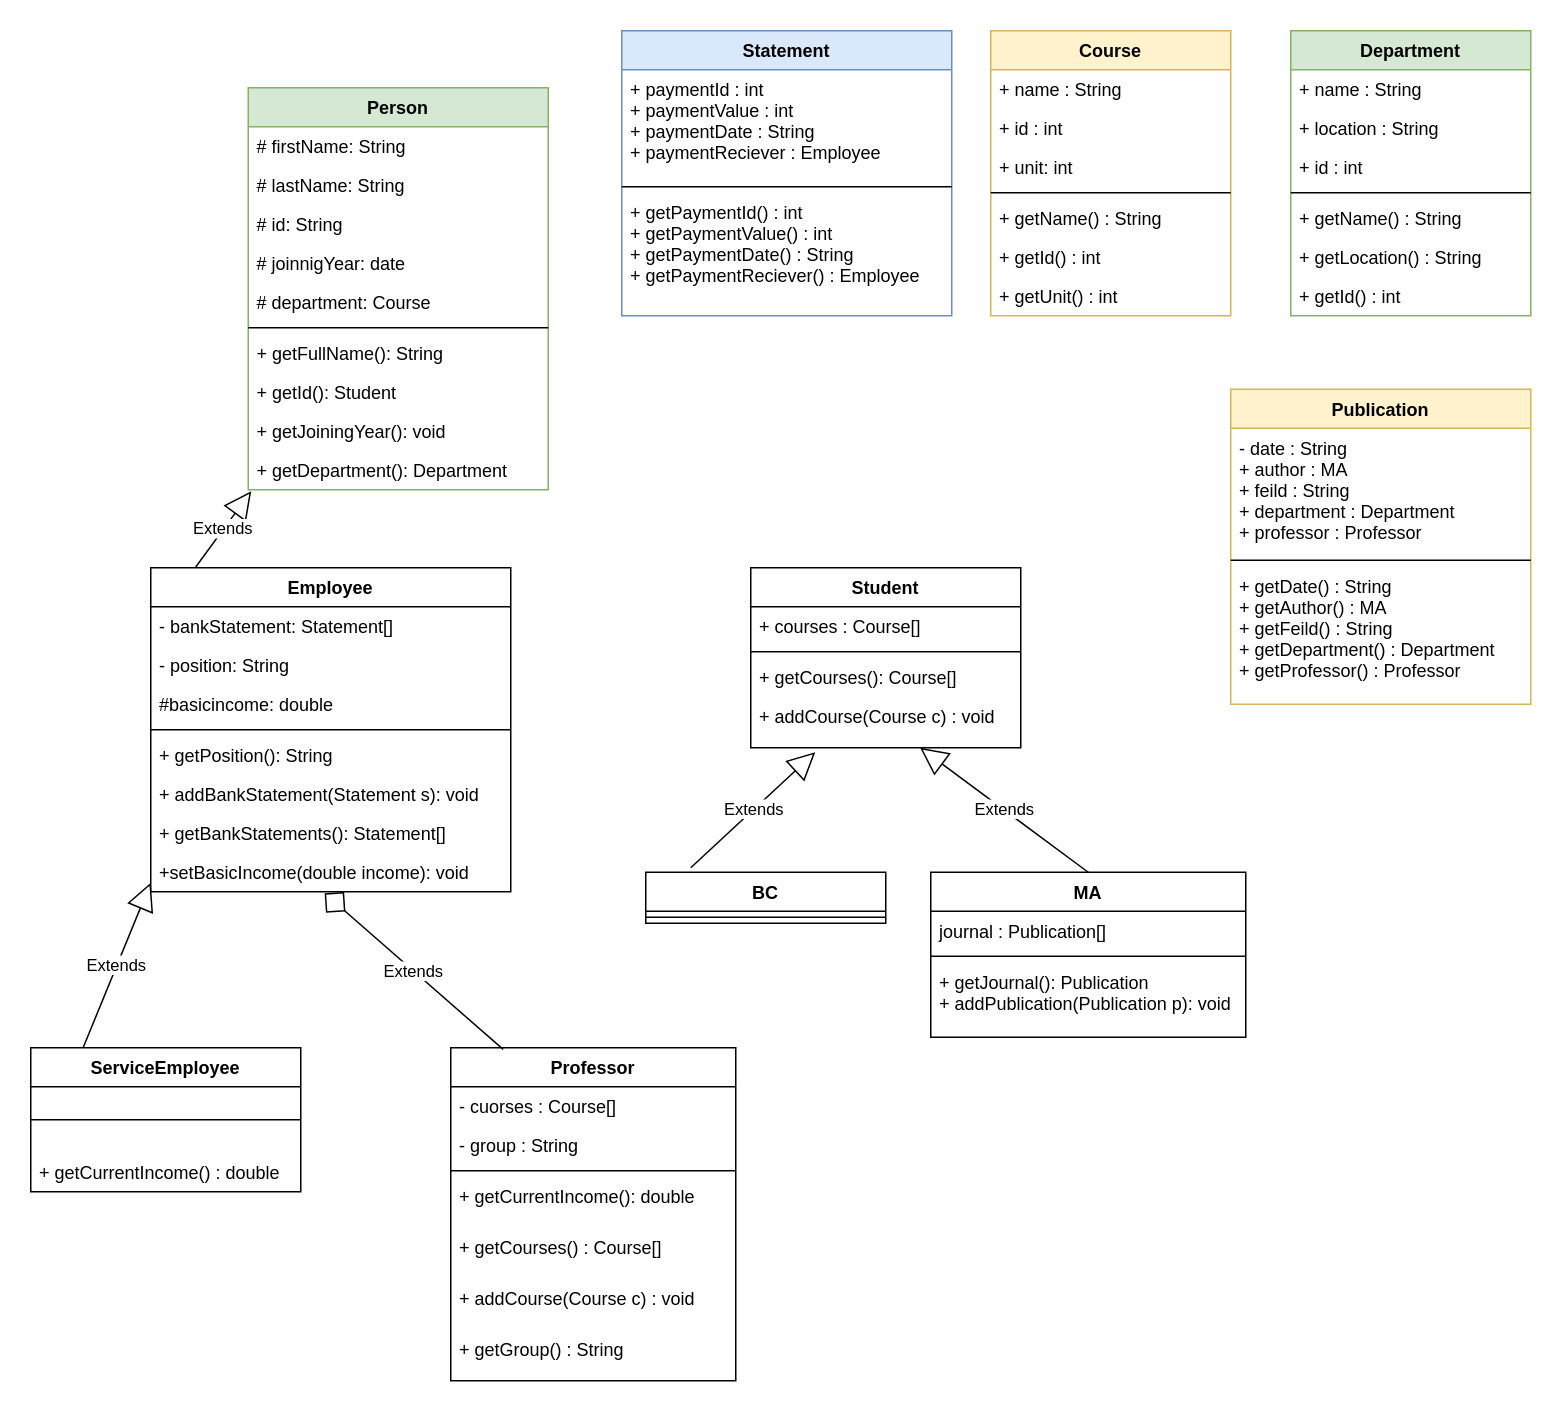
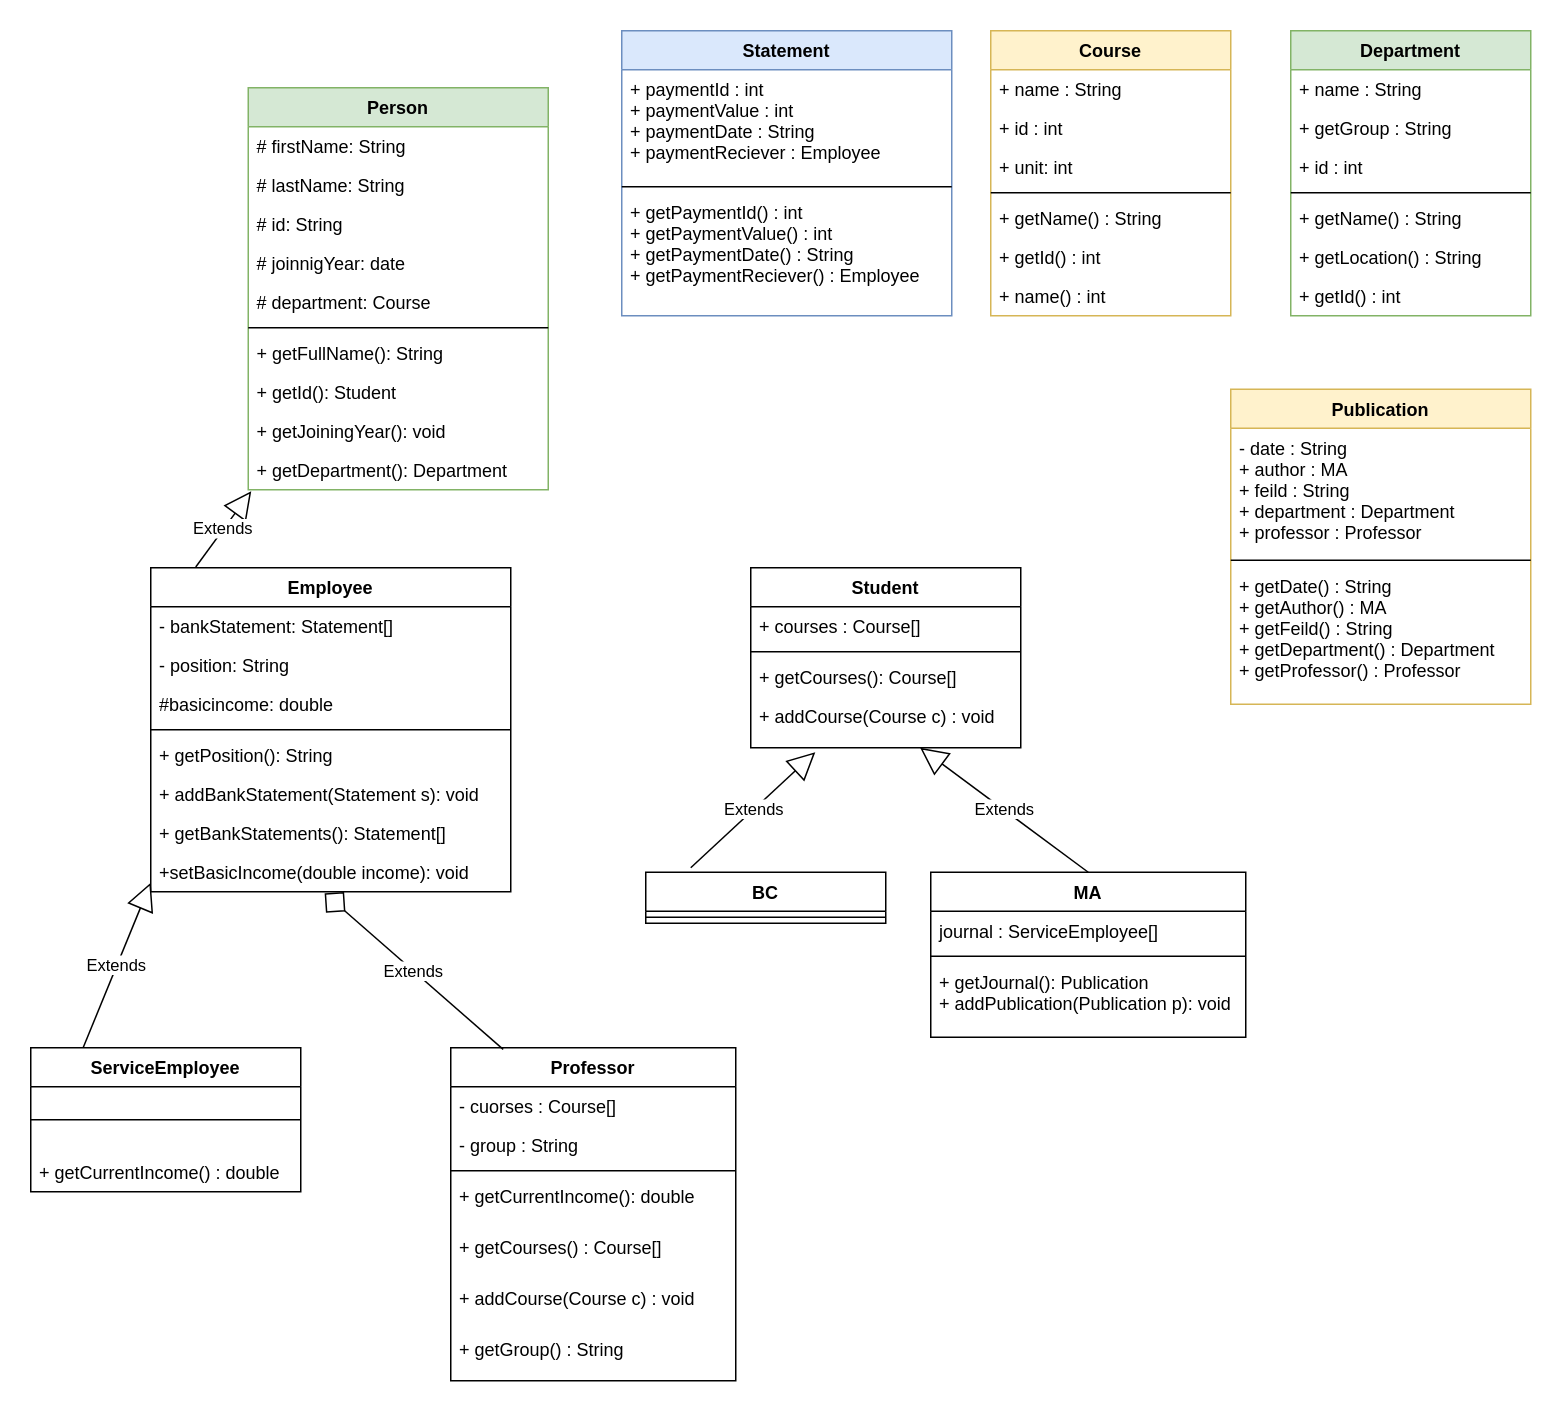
(1378, 129) -> (1383, 129)
(1071, 297) -> (1058, 297)
(1039, 932) -> (1061, 932)
